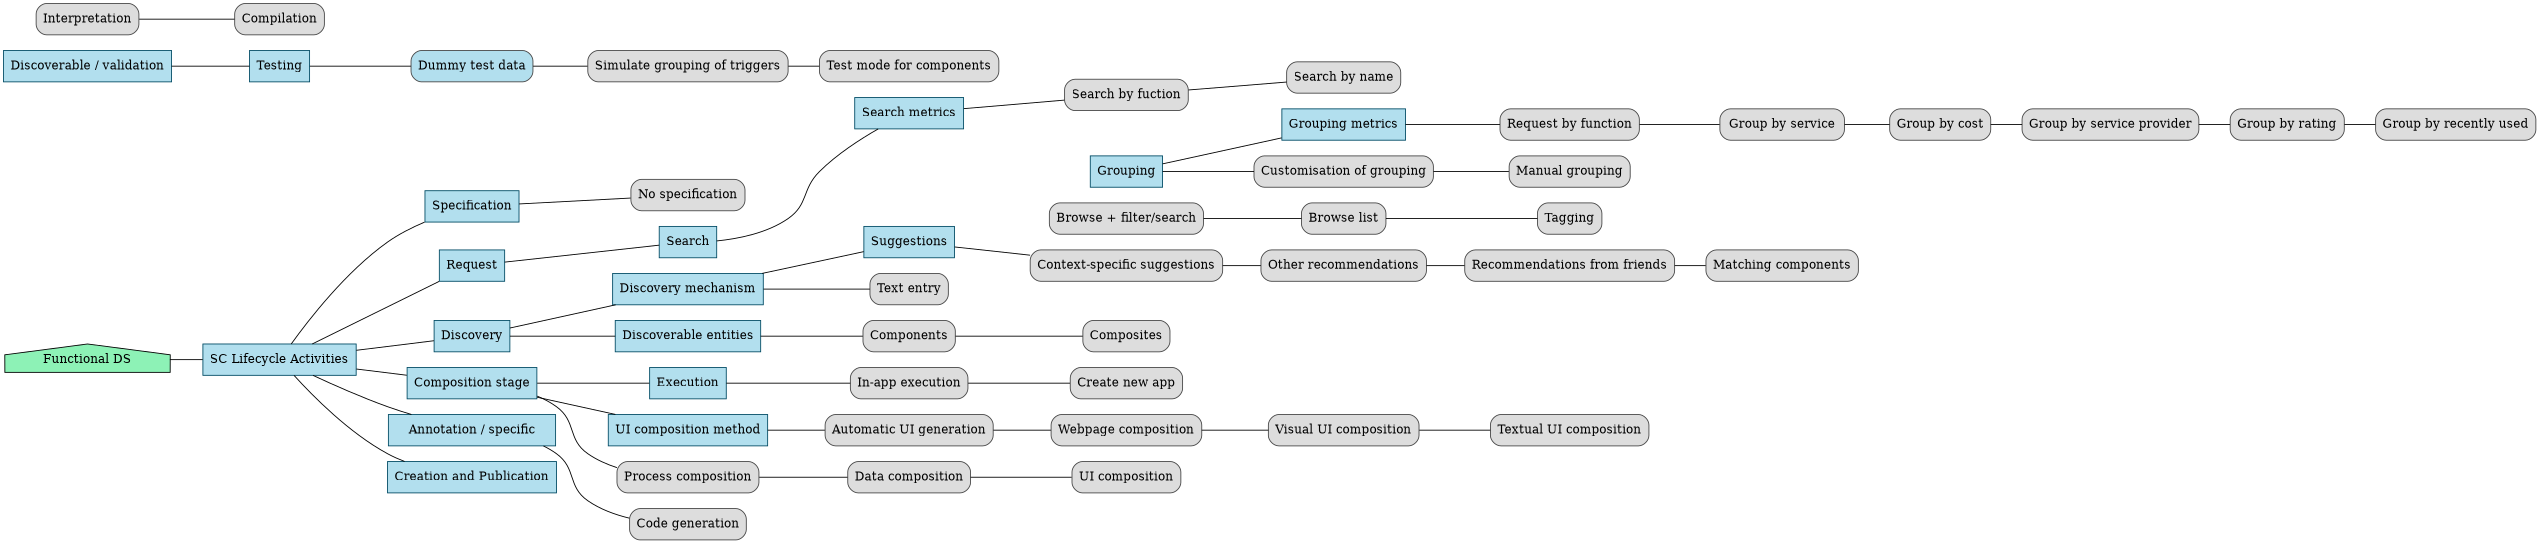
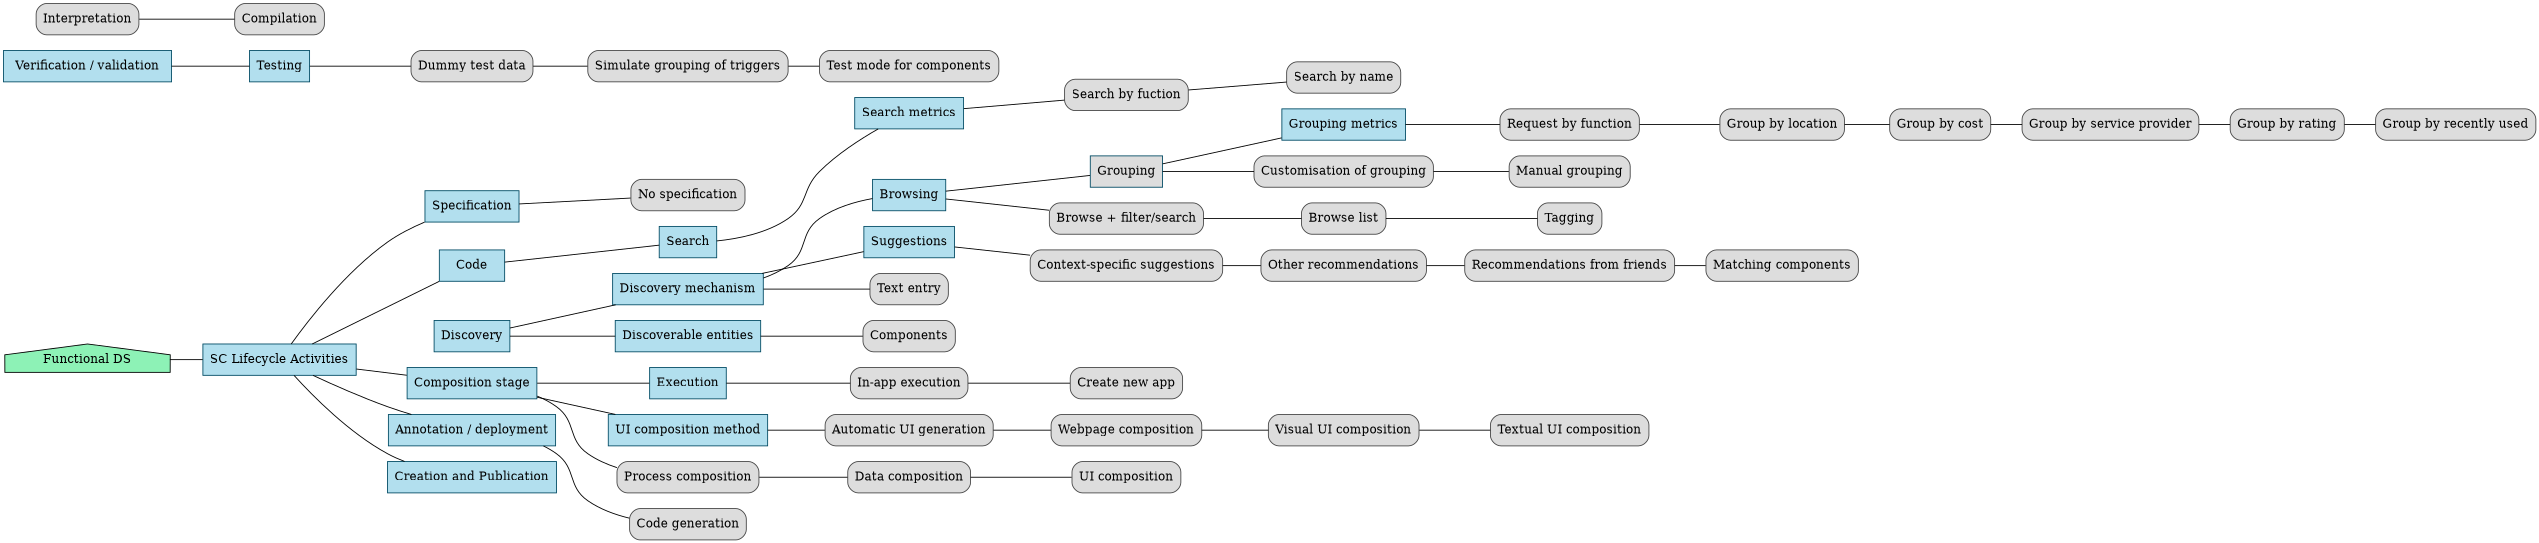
(88, 66) -> (88, 66)
(472, 66) -> (472, 66)
(1782, 125) -> (1782, 125)
(1126, 172) -> (1126, 172)
none -> (909, 195)
(472, 266) -> (472, 266)
(1126, 336) -> none
(395, 346) -> none
(472, 430) -> (472, 430)
